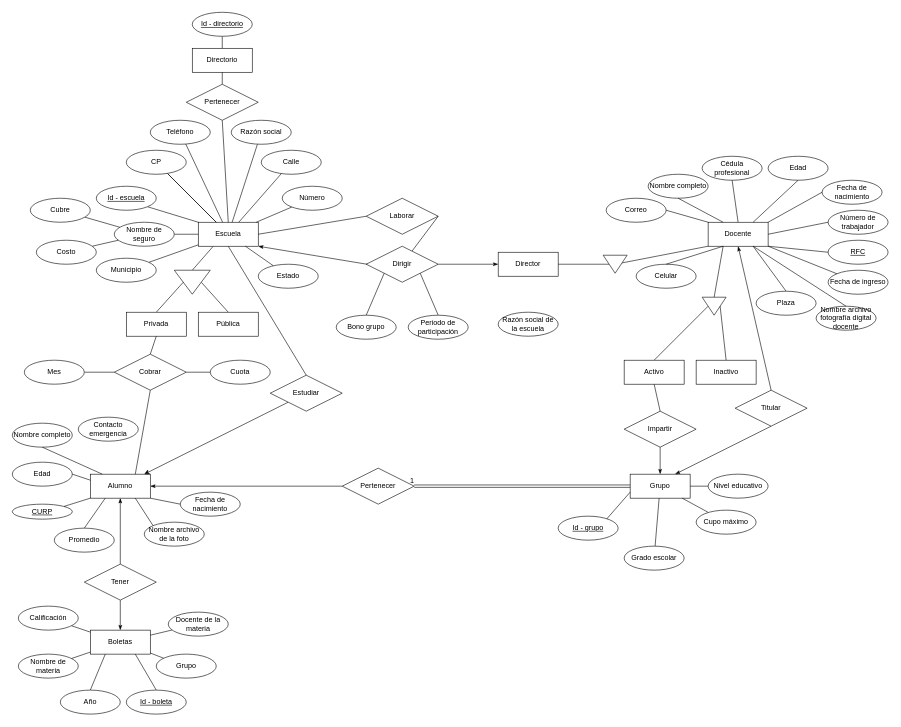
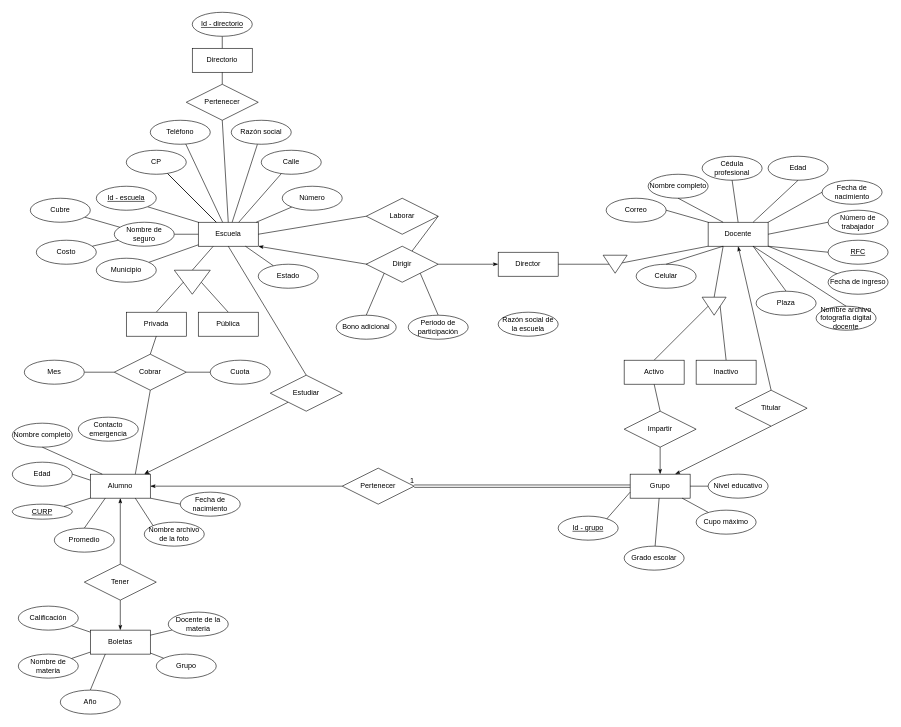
(366, 327) -> (366, 327)
(146, 673) -> none
(156, 702) -> none
